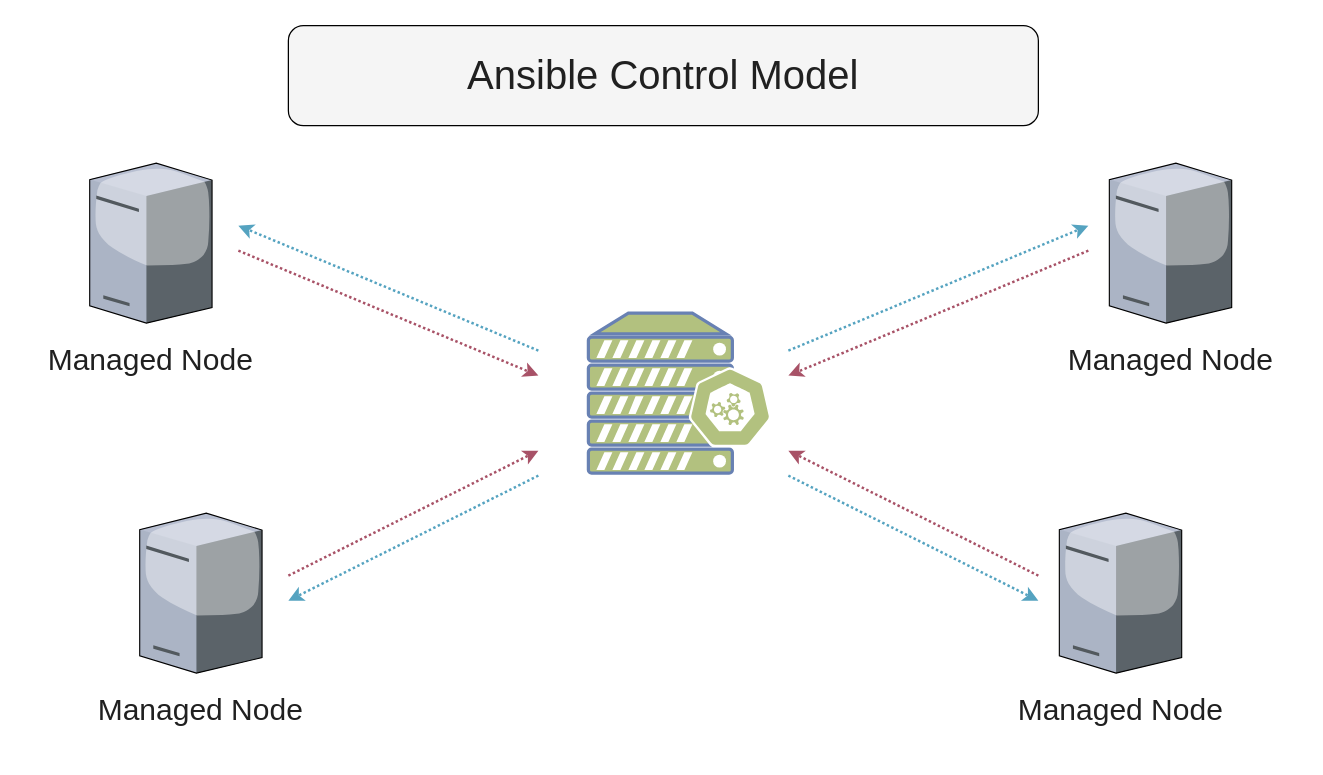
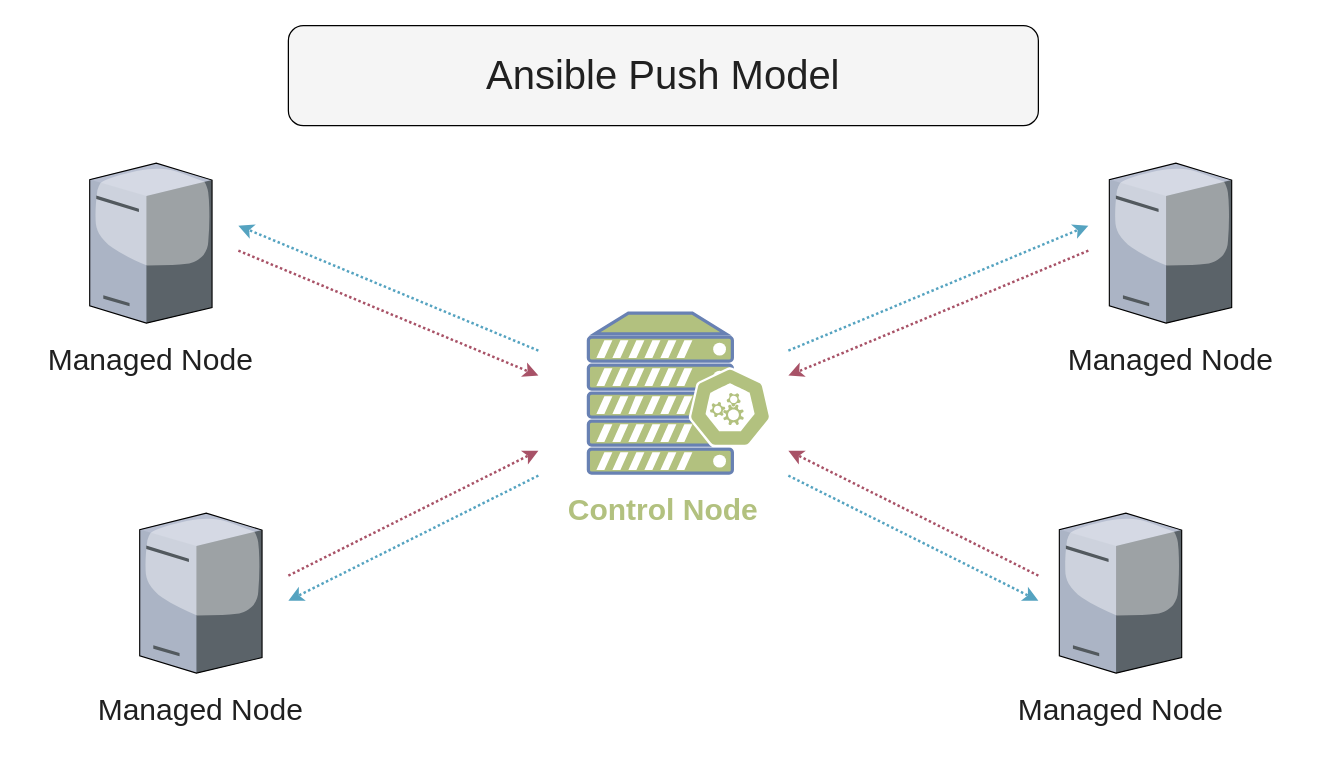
(663, 76) -> (663, 76)
none -> (663, 511)
